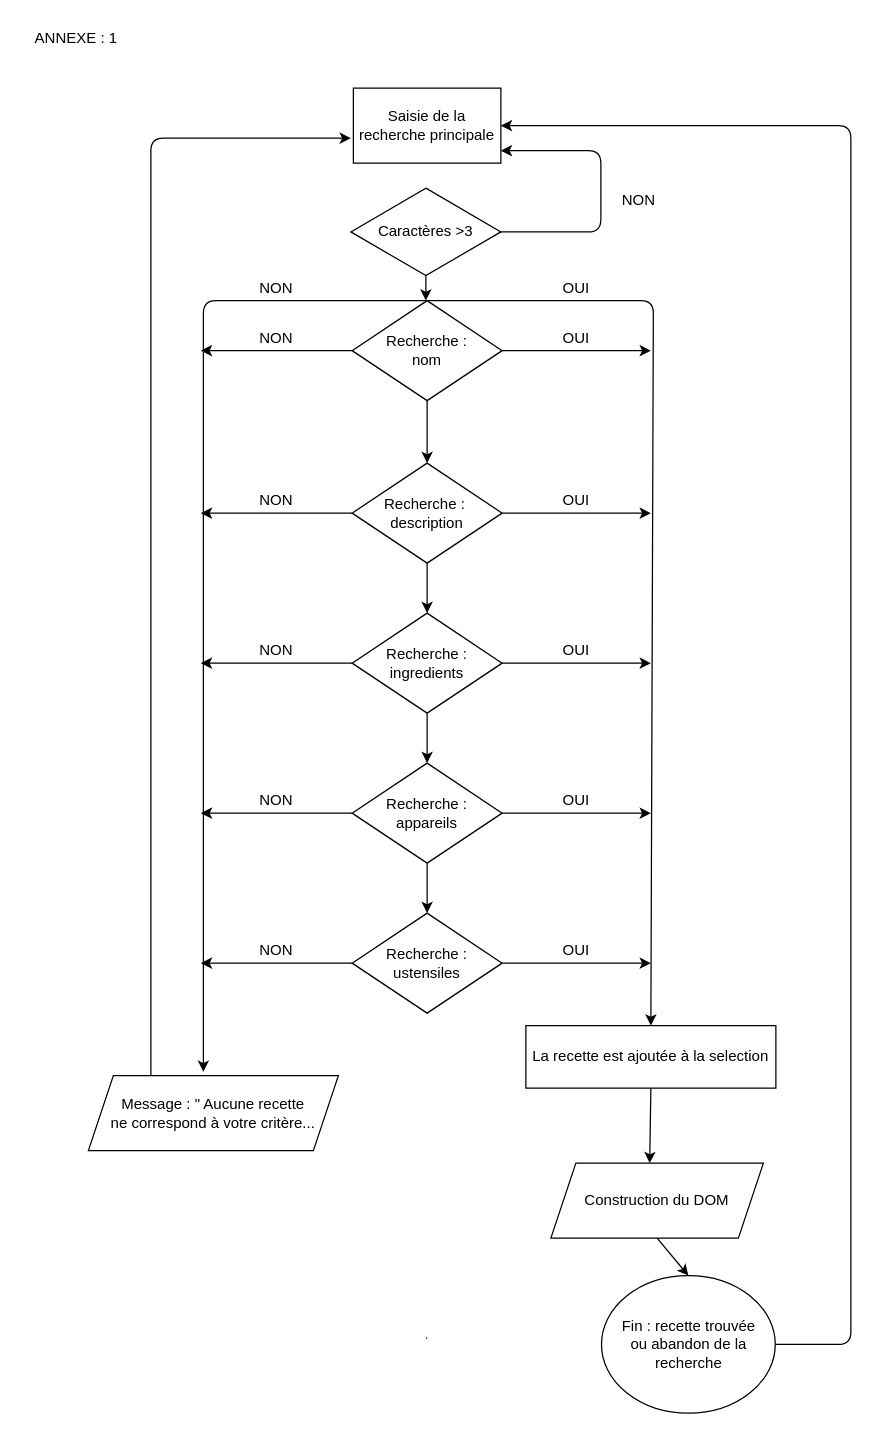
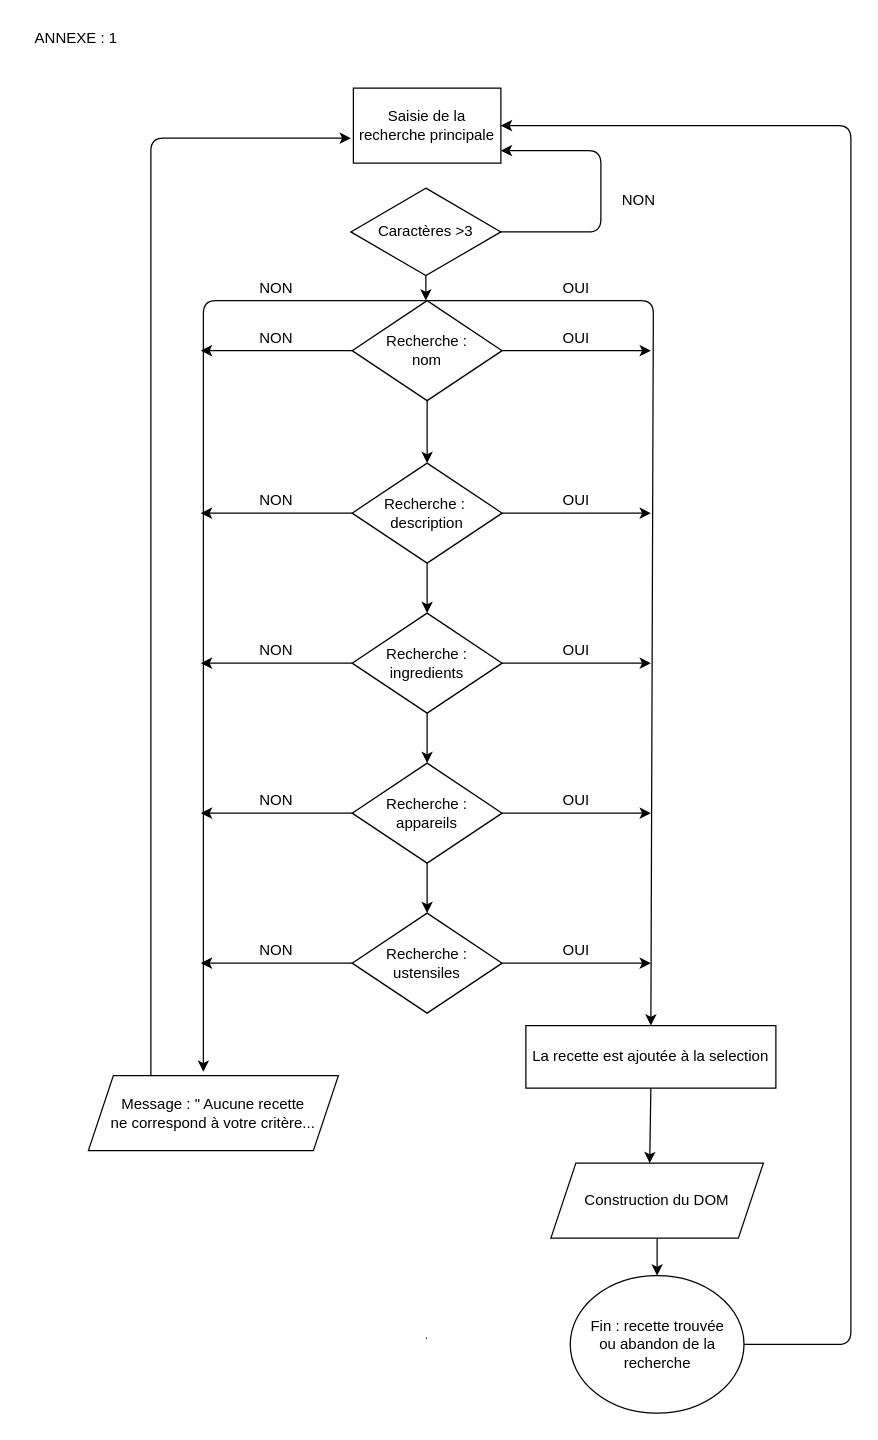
(688, 1344) -> (657, 1344)
